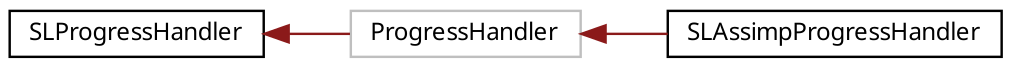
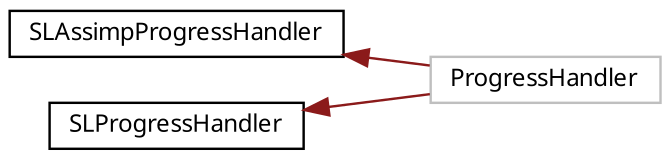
(637, 34) -> (399, 62)
